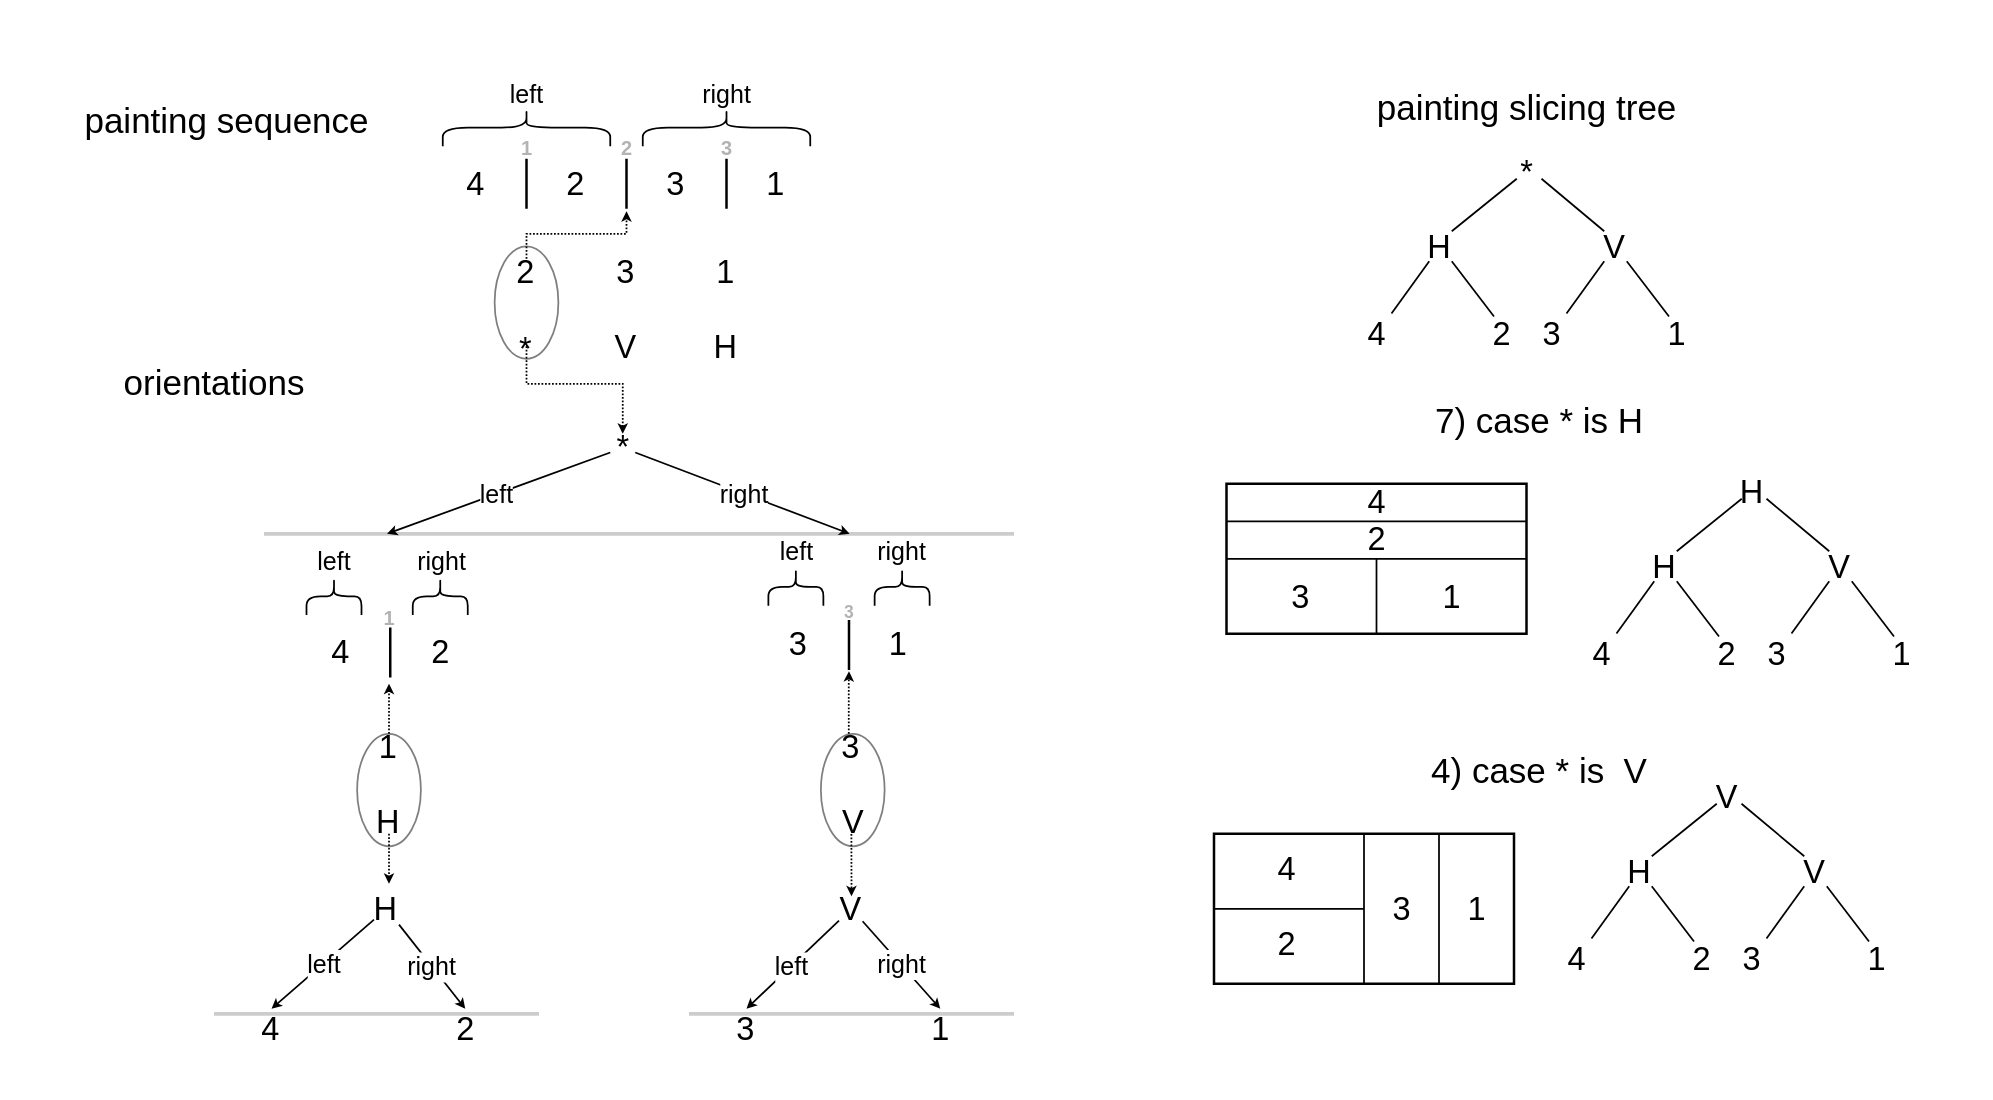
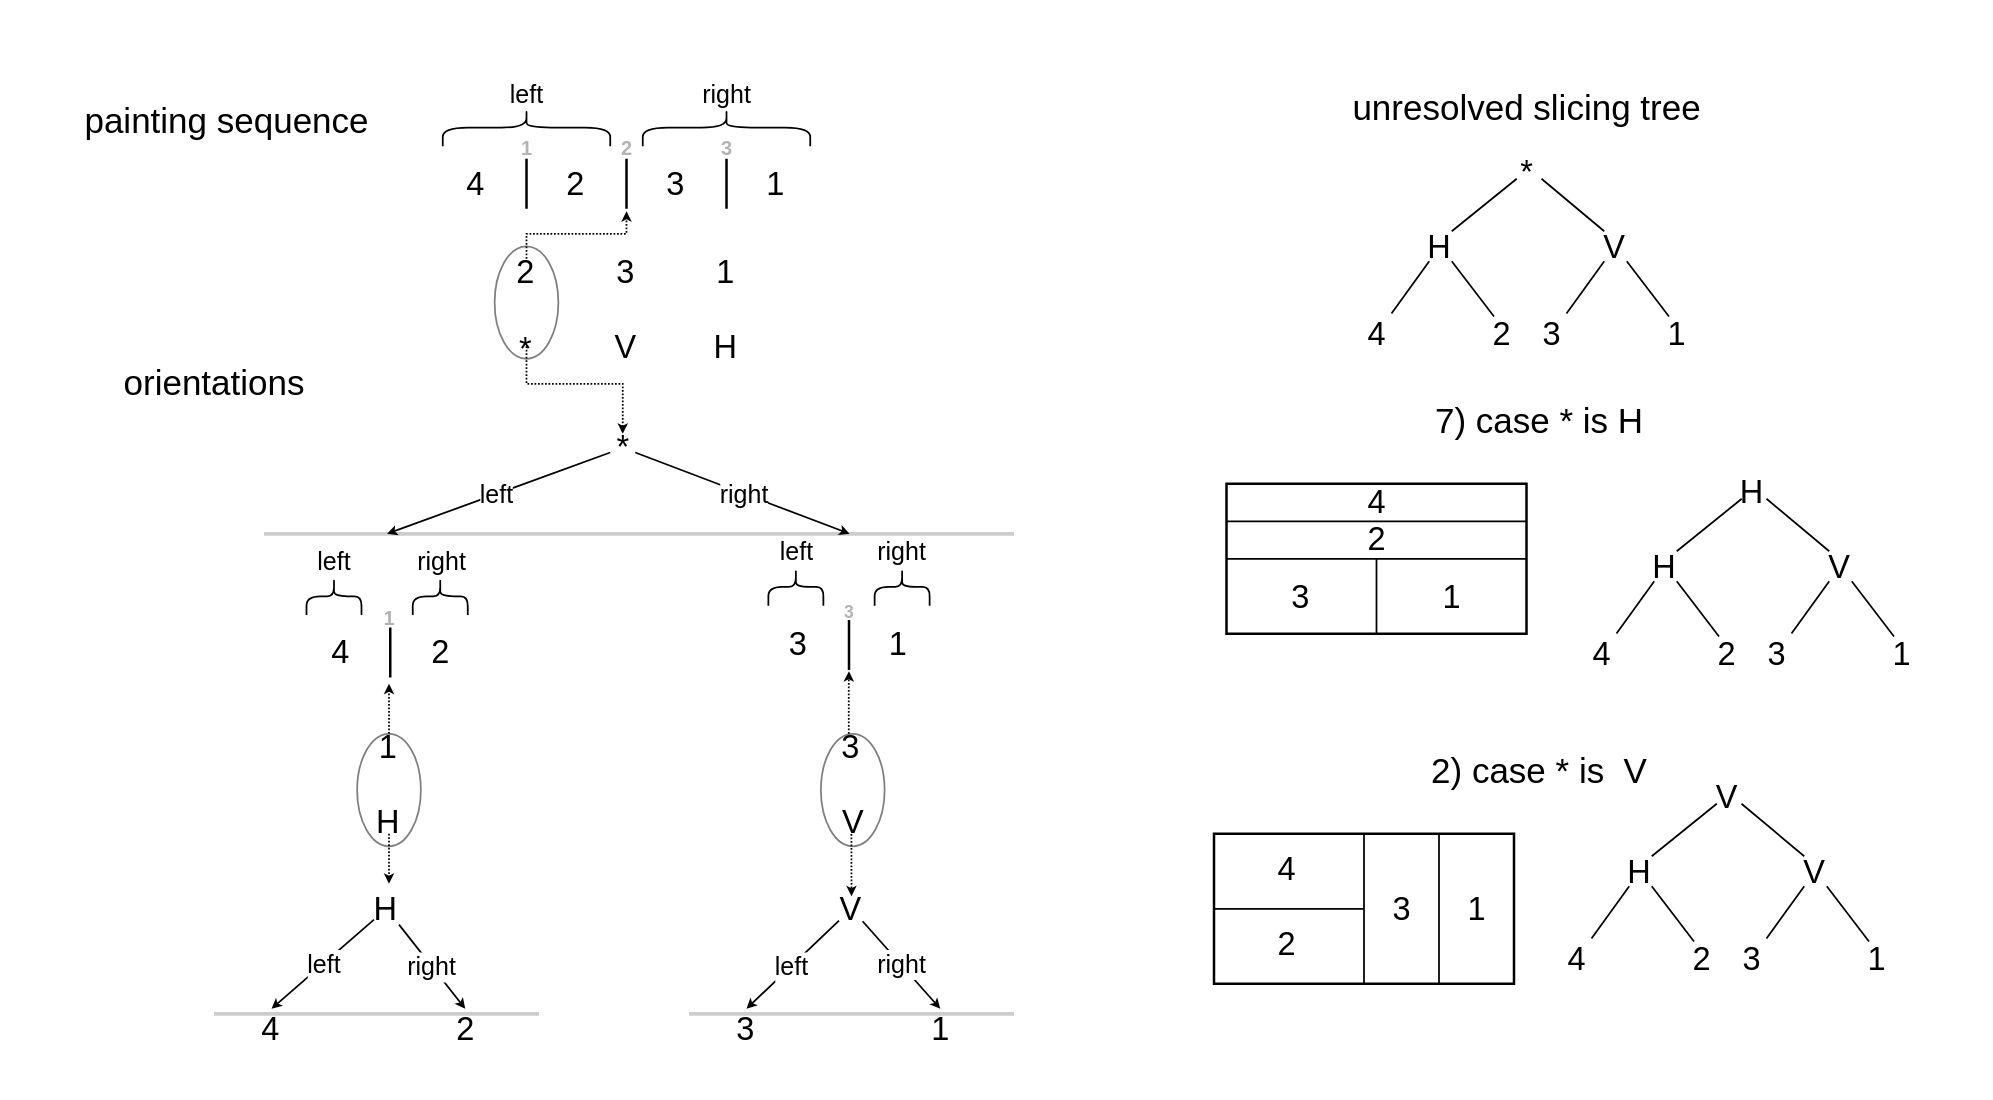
(1528, 109) -> (1528, 109)
(1540, 771) -> (1540, 771)
